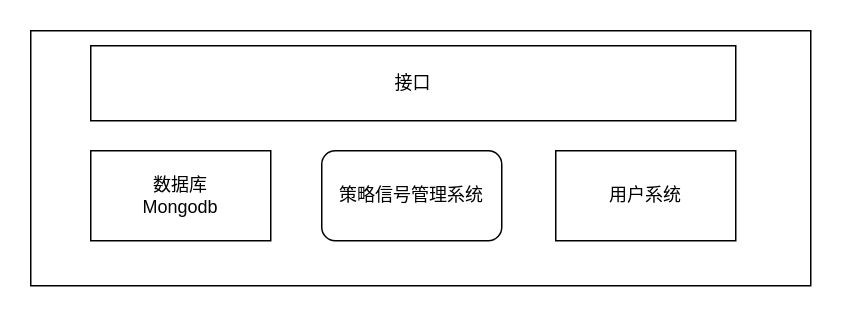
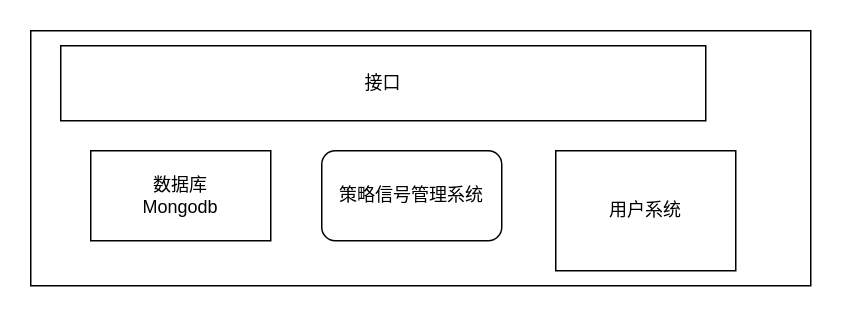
(413, 83) -> (383, 83)
(646, 196) -> (646, 211)
